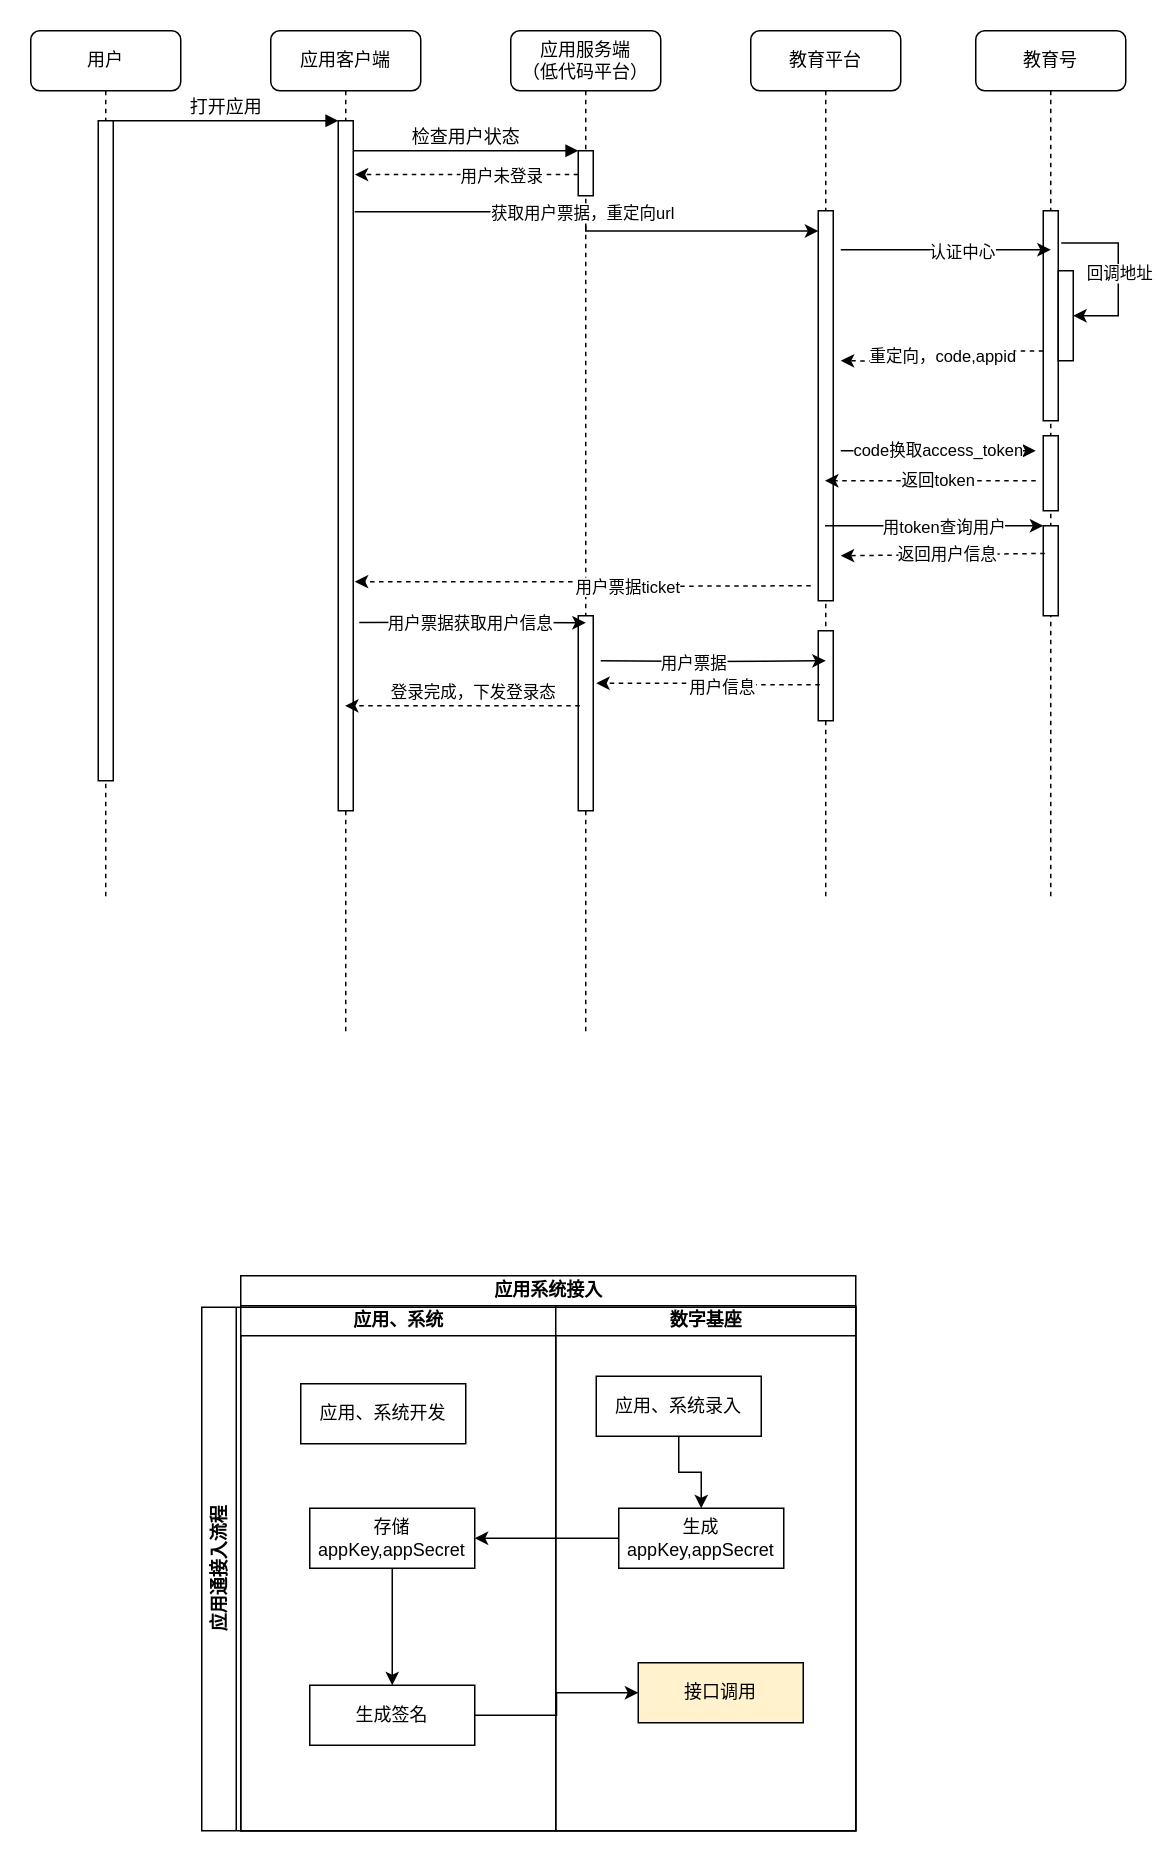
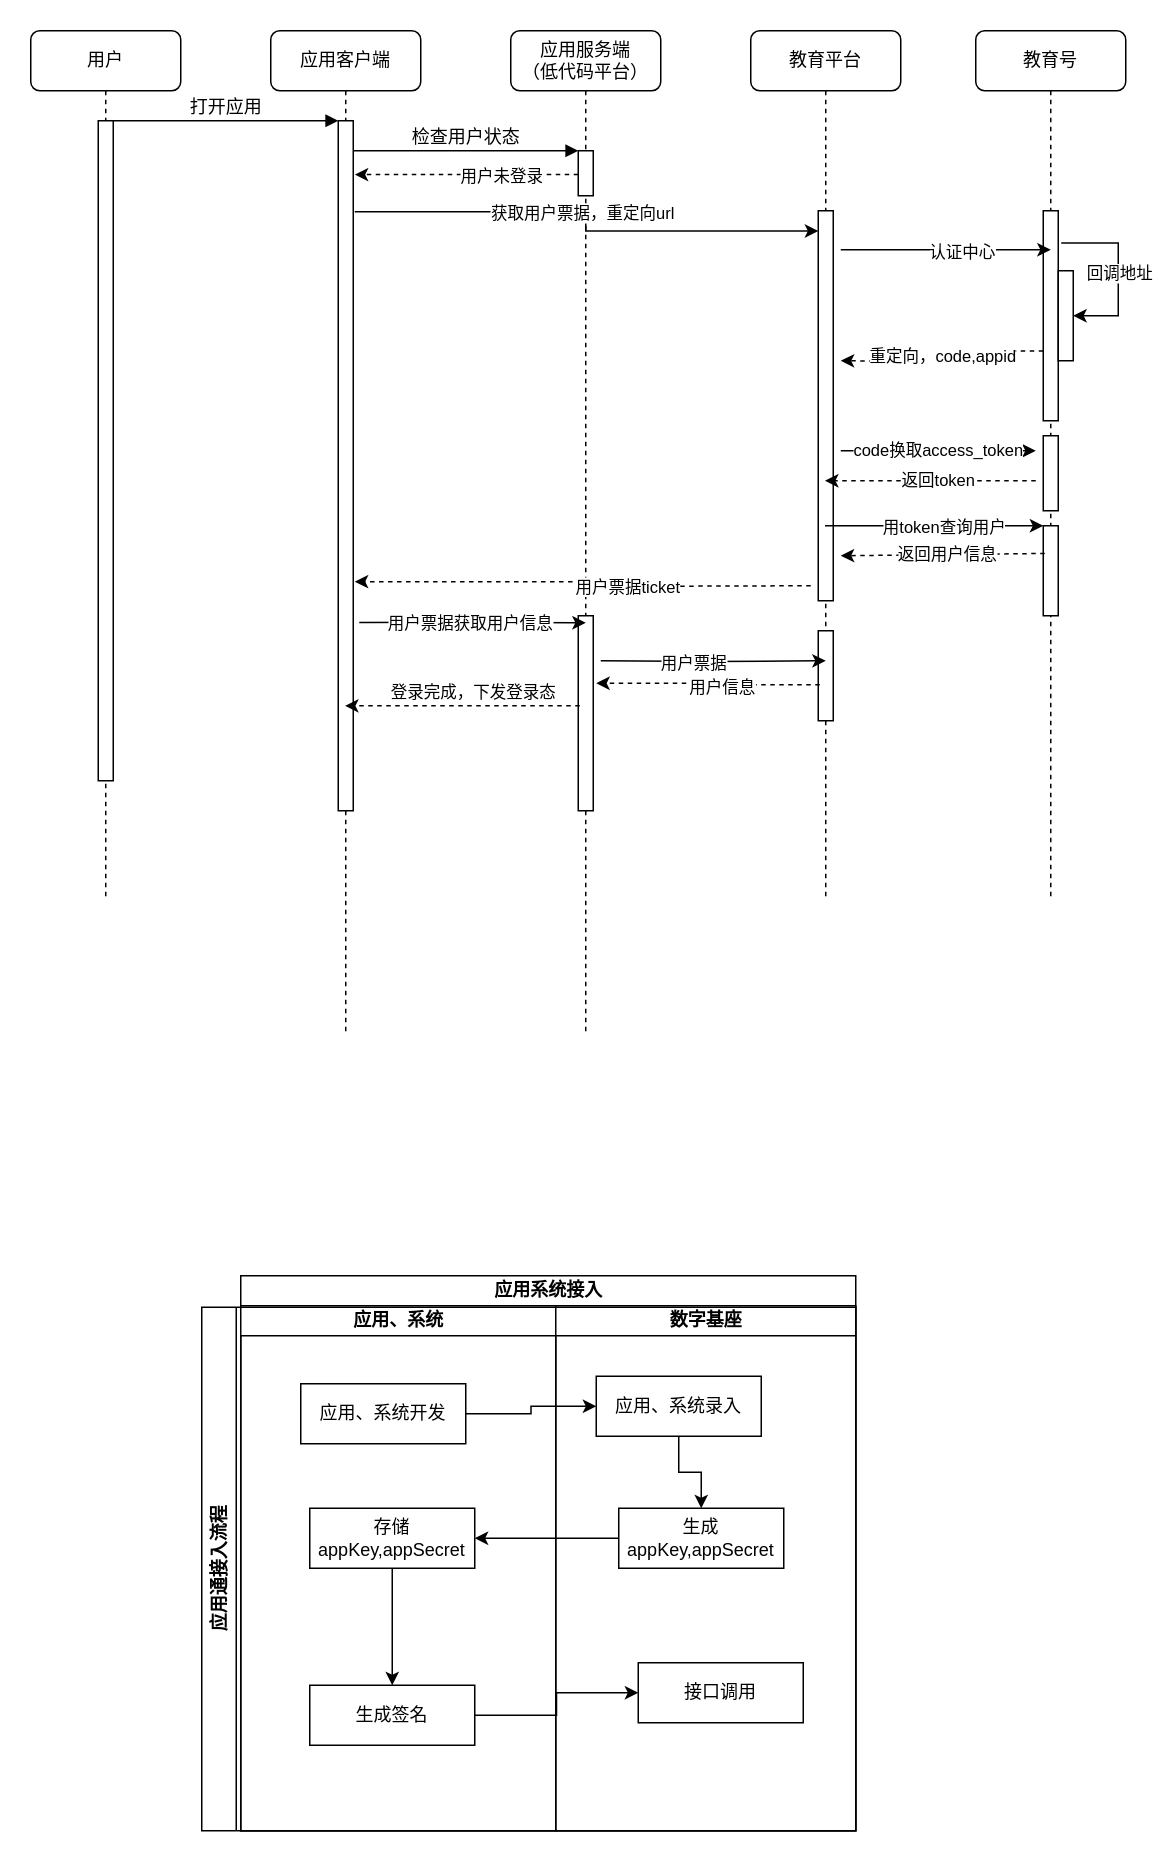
none -> (529, 1414)
(721, 1693) -> (721, 1693)
